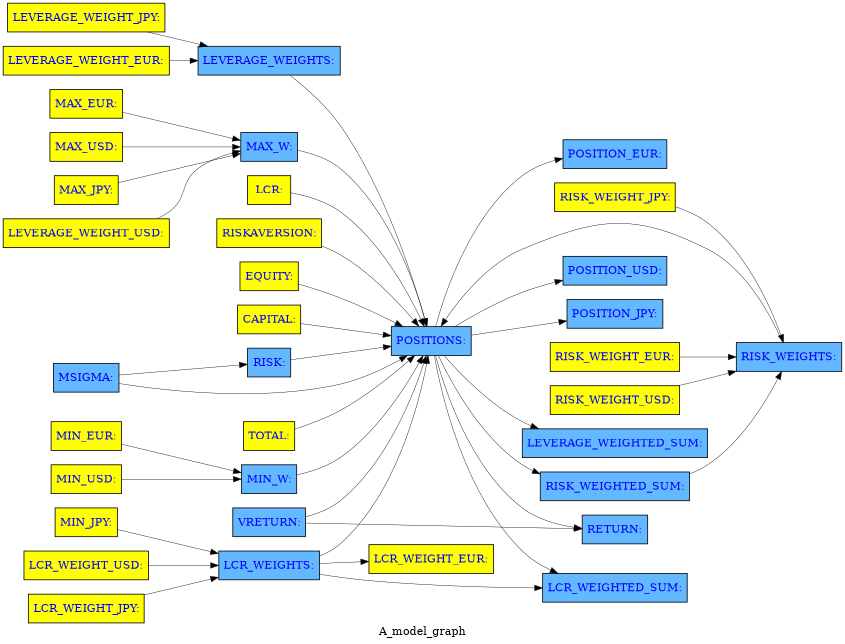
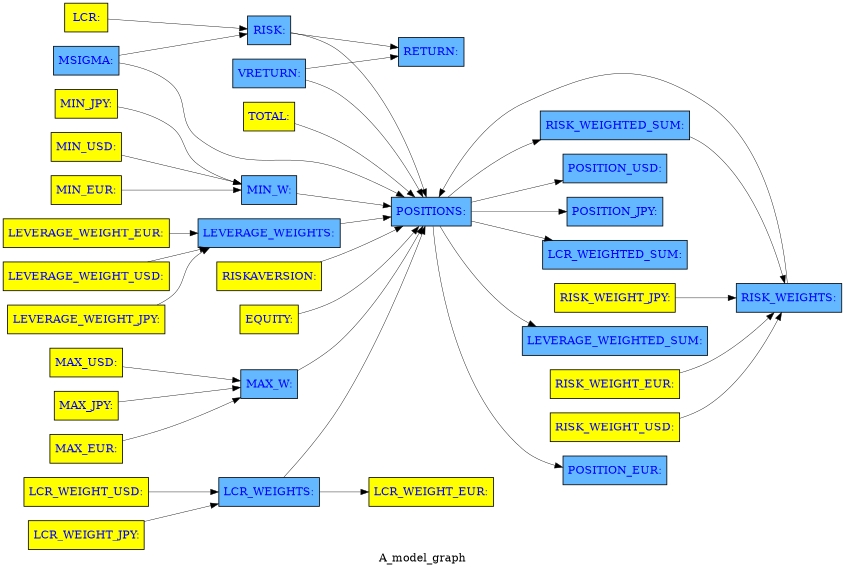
(188, 179) -> (174, 256)
(370, 240) -> (174, 24)
(269, 319) -> none
(482, 462) -> (341, 40)
(164, 541) -> (181, 138)
(427, 585) -> none
